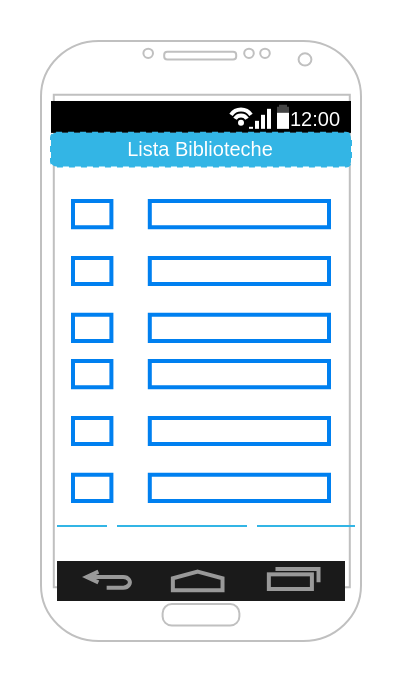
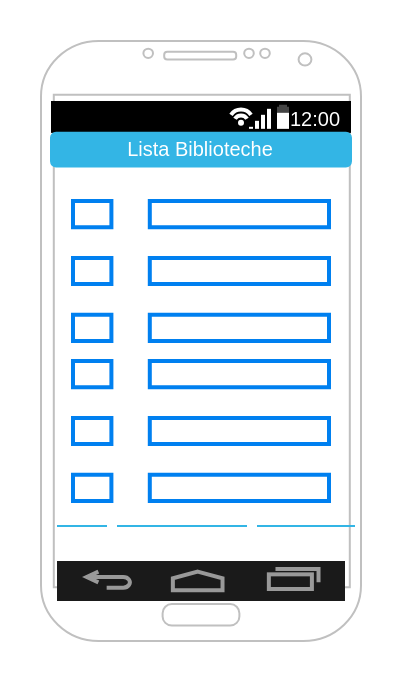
(201, 150) -> (201, 150)
